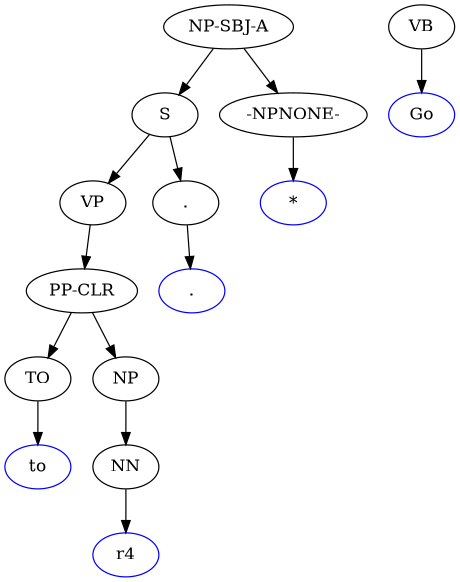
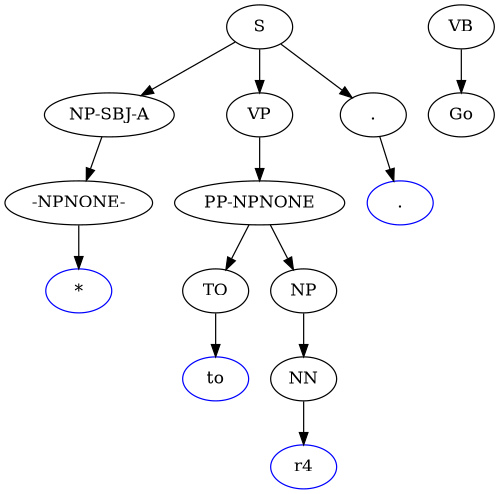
(200, 67) -> (193, 66)
(422, 115) -> (461, 115)
(82, 291) -> (260, 203)
